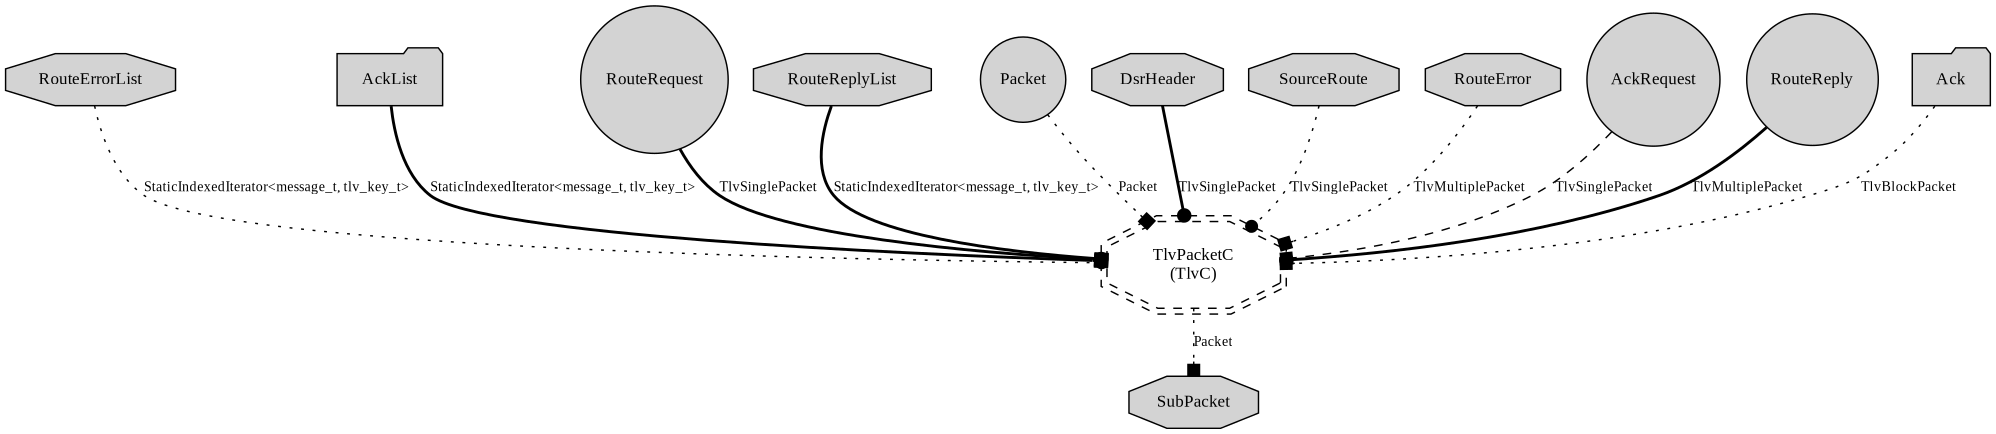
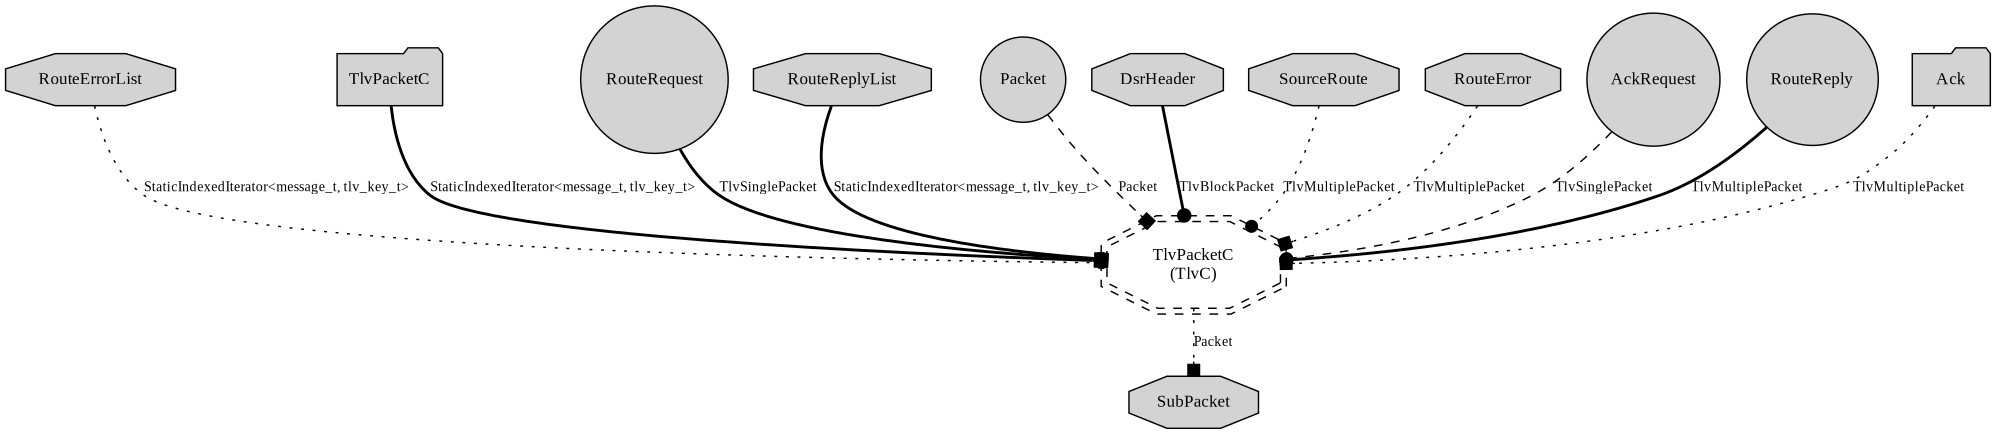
(390, 80) -> (390, 80)
(1092, 167) -> (1092, 167)
(1228, 188) -> (1228, 188)
(1340, 188) -> (1340, 188)
(1909, 188) -> (1909, 188)
(1464, 223) -> (1464, 223)
